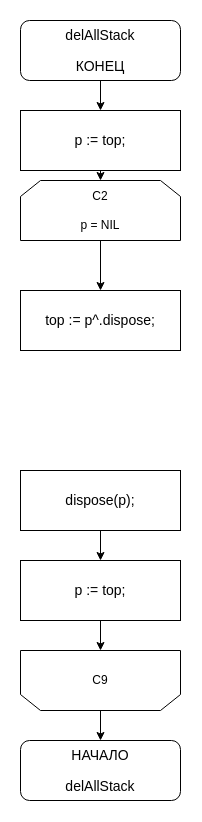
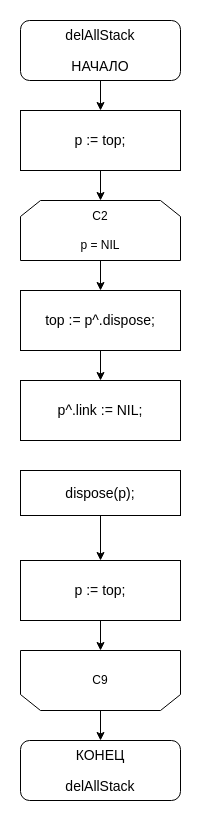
(101, 51) -> (101, 51)
(101, 211) -> (101, 231)
none -> (101, 362)
none -> (101, 411)
(101, 501) -> (101, 493)
(101, 771) -> (101, 771)
